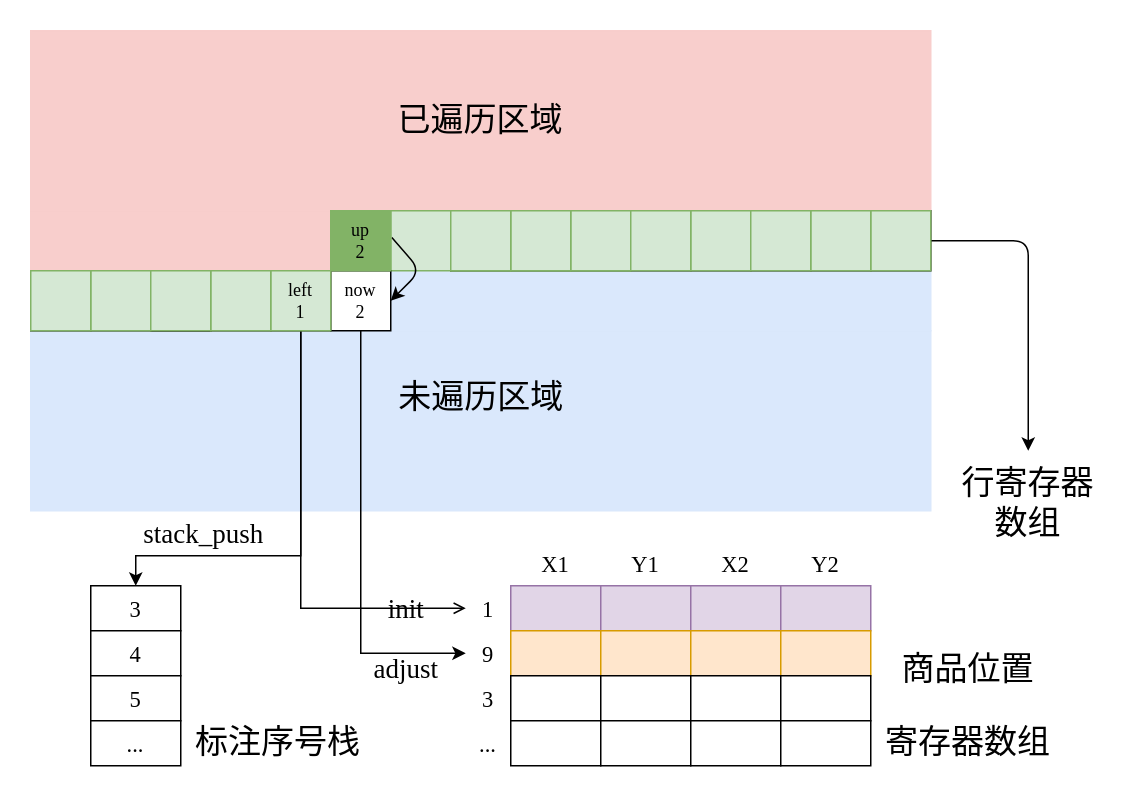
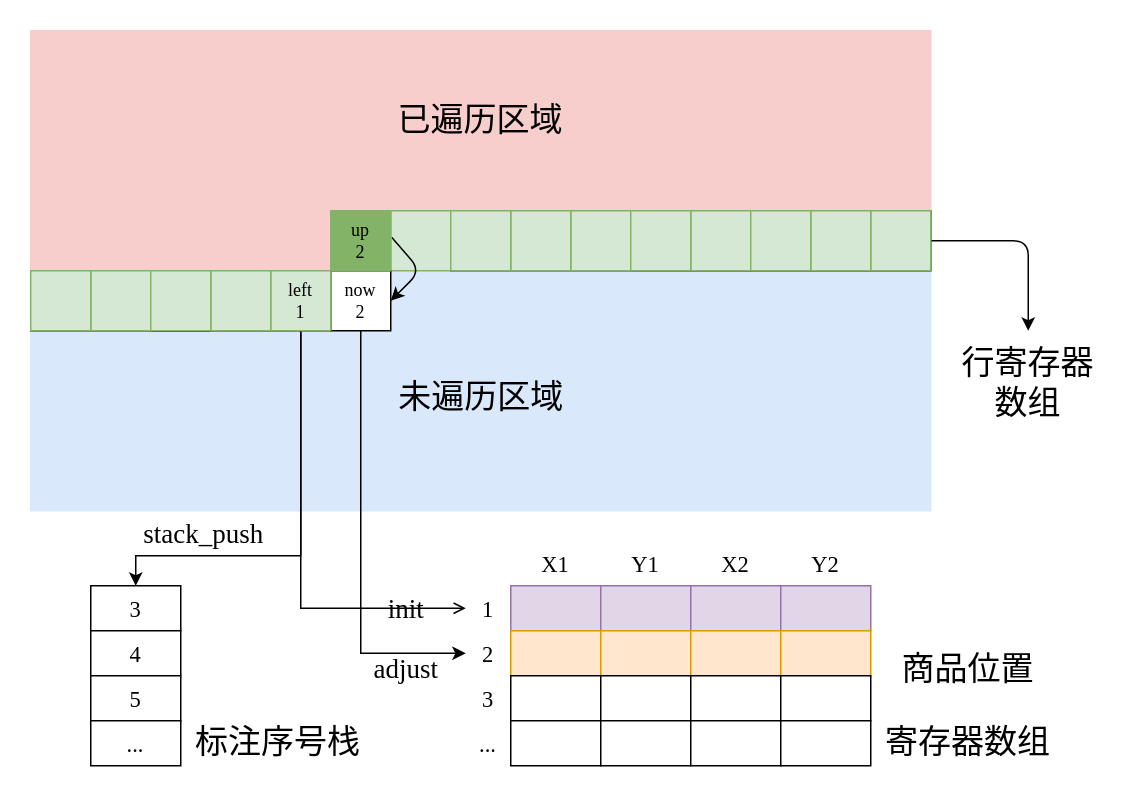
(1028, 503) -> (1028, 383)
(488, 653) -> (488, 653)
